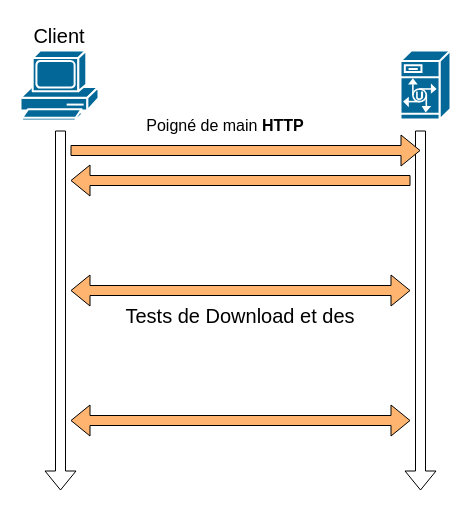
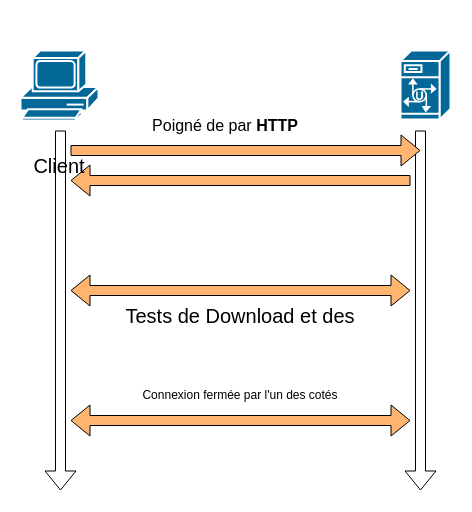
(60, 36) -> (60, 166)
(226, 126) -> (226, 126)
none -> (241, 396)
